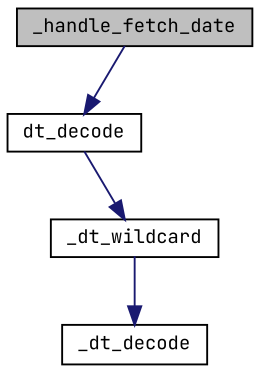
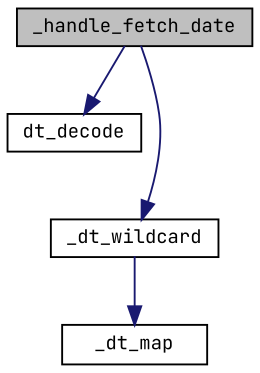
(100, 177) -> (160, 123)
(135, 345) -> (135, 345)
